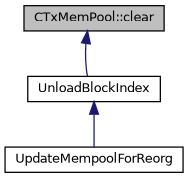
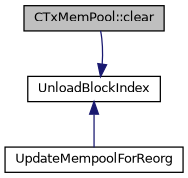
(86, 60) -> (102, 47)
